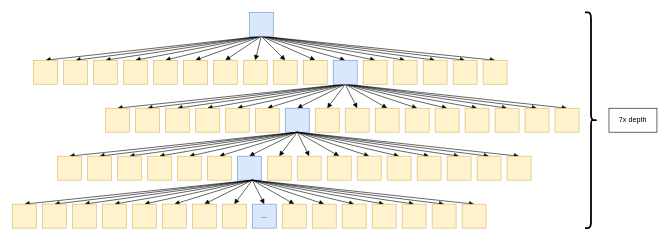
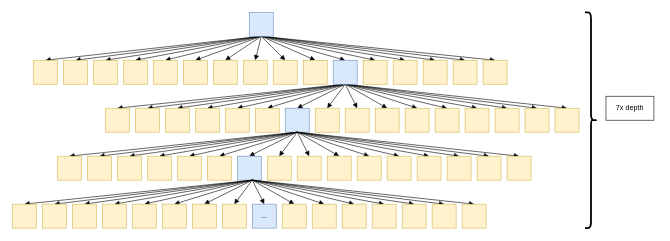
(633, 120) -> (630, 108)
